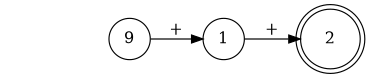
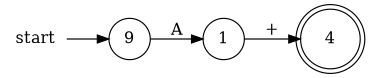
(177, 30) -> (177, 30)
none -> (36, 39)
(330, 39) -> (330, 39)
